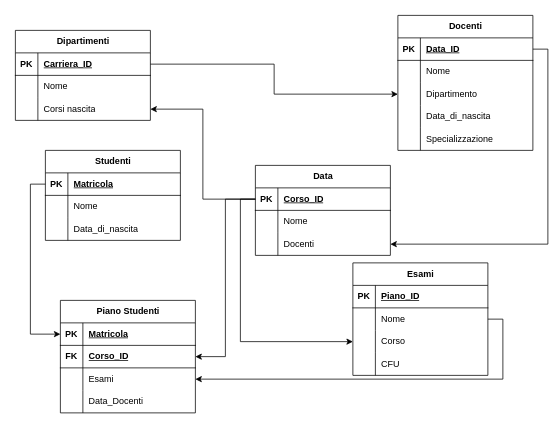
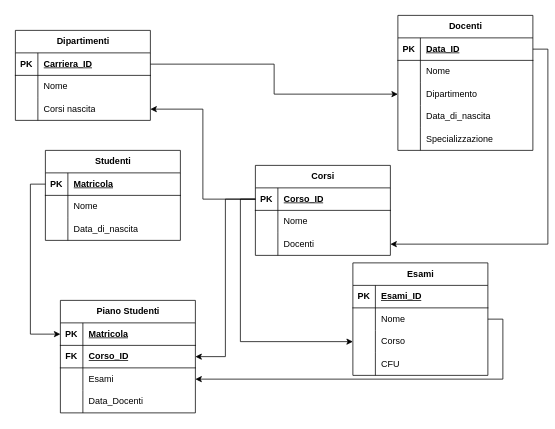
(323, 177) -> (323, 177)
(400, 297) -> (400, 297)
